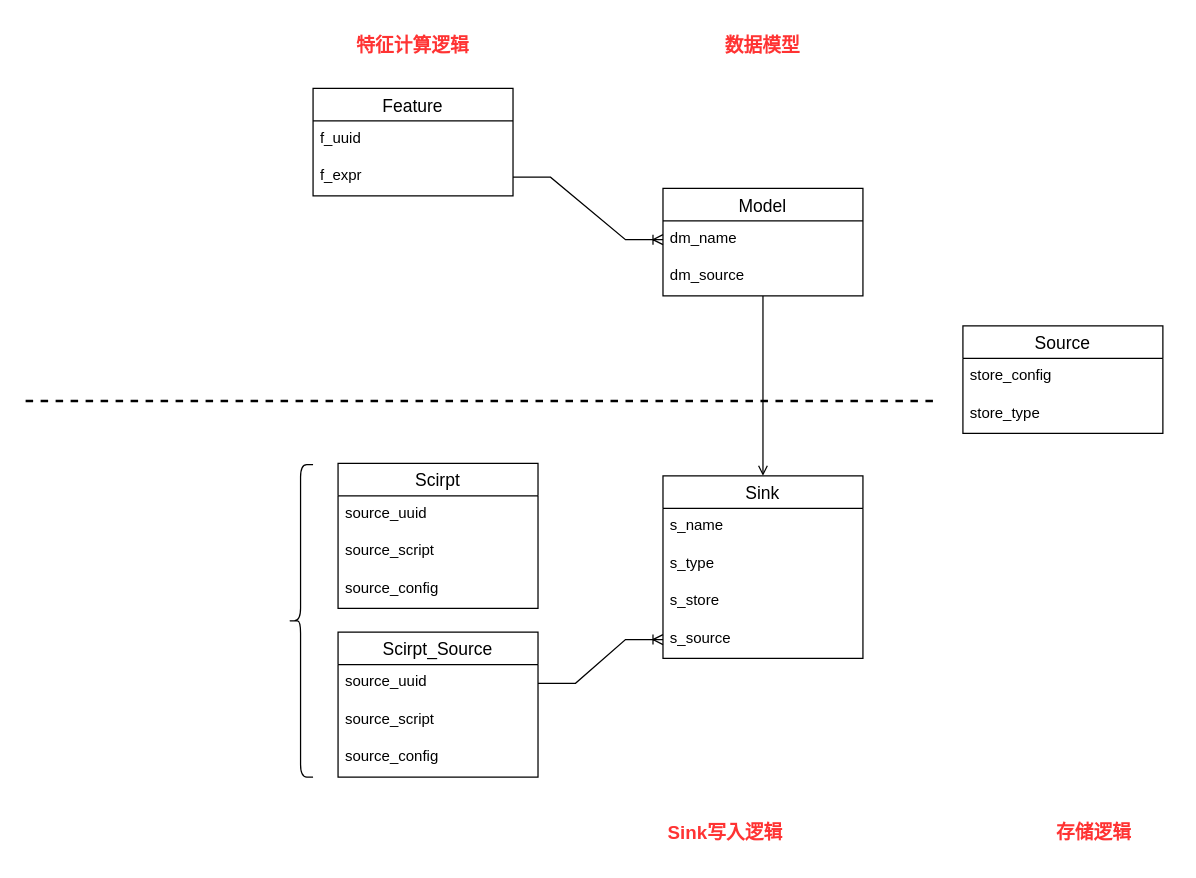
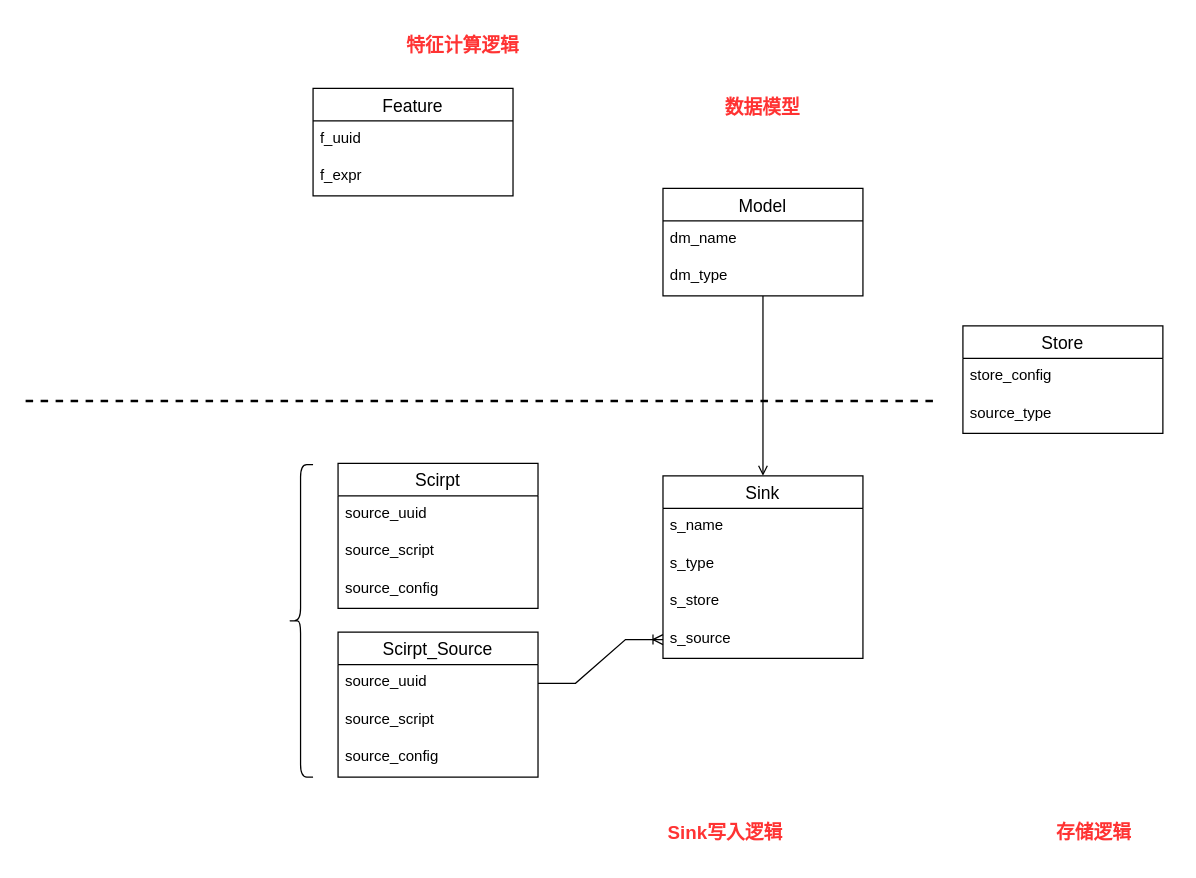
(413, 44) -> (463, 44)
(763, 44) -> (763, 107)
(588, 208) -> none
(708, 275) -> (699, 275)
(1063, 343) -> (1063, 343)
(1012, 413) -> (1016, 413)
